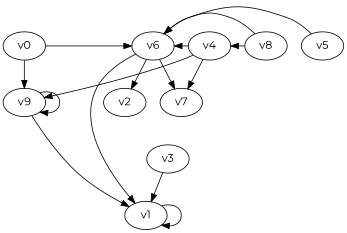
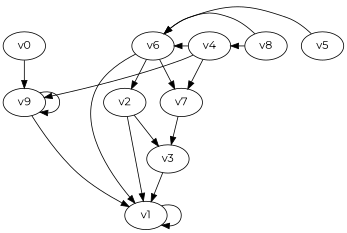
(85, 46) -> none
none -> (176, 127)
none -> (144, 128)
none -> (135, 155)
